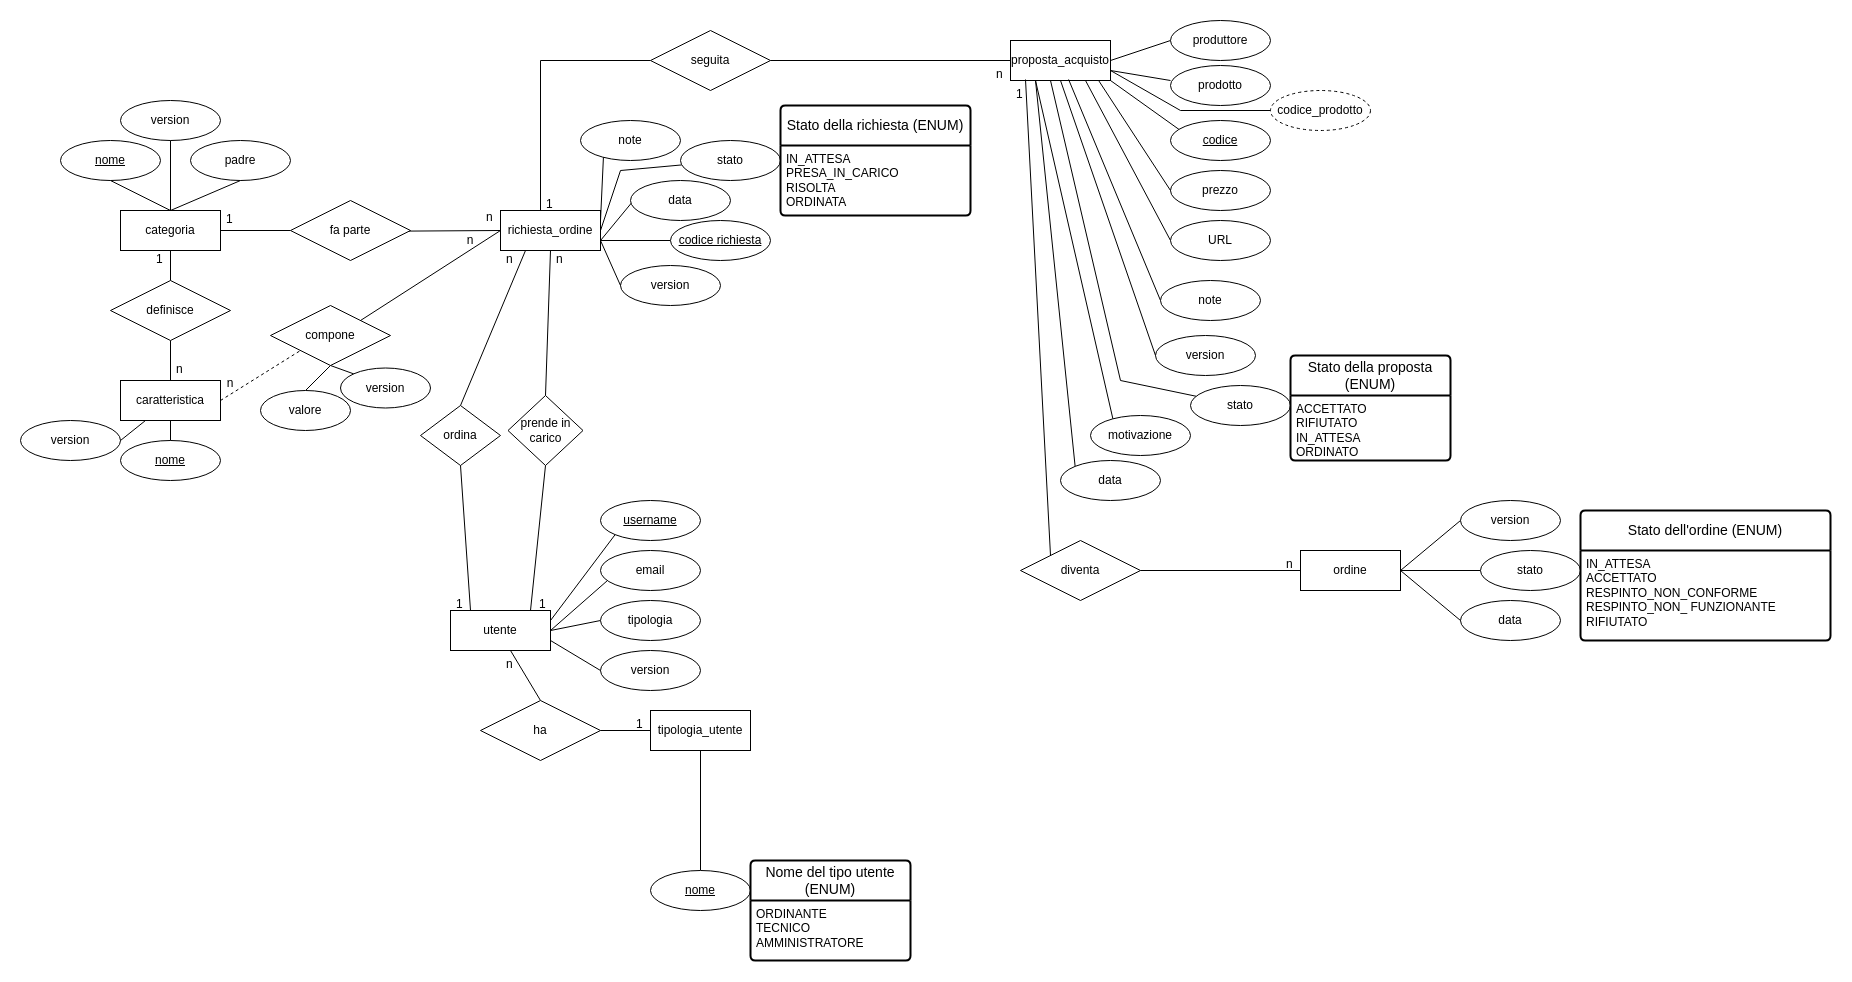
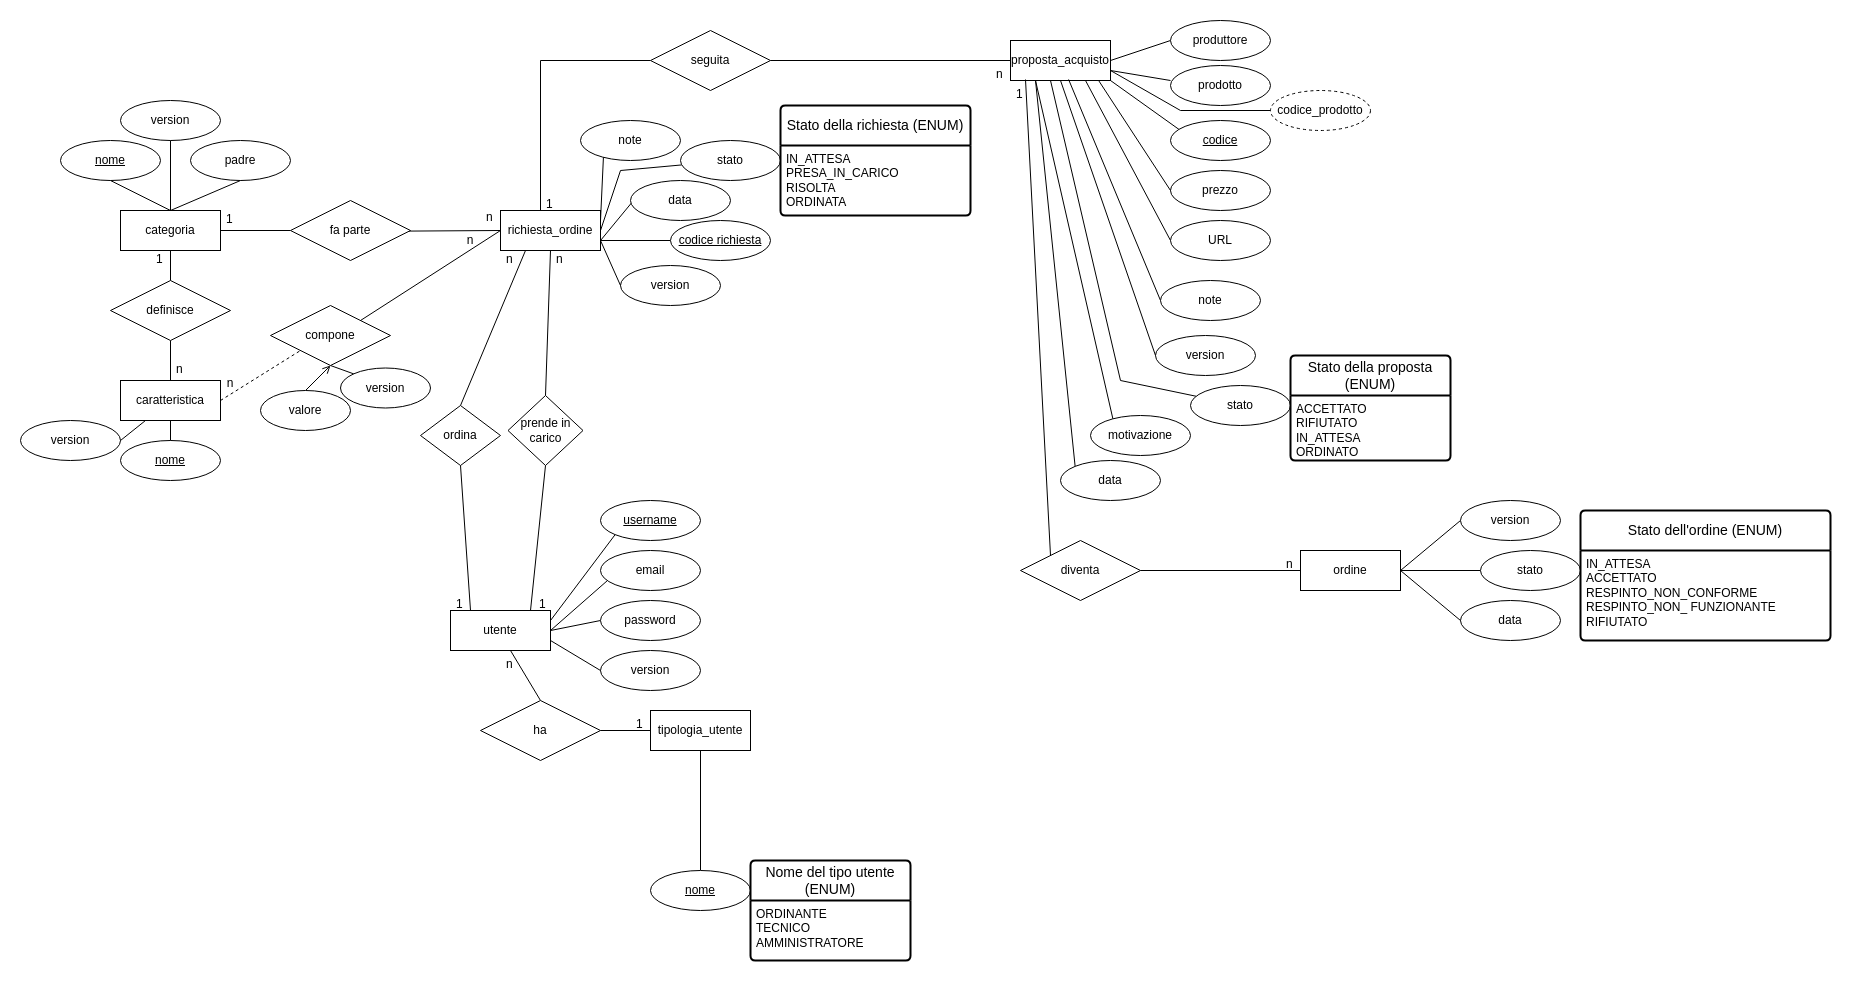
(327, 369) -> (327, 369)
(651, 621) -> (651, 621)
